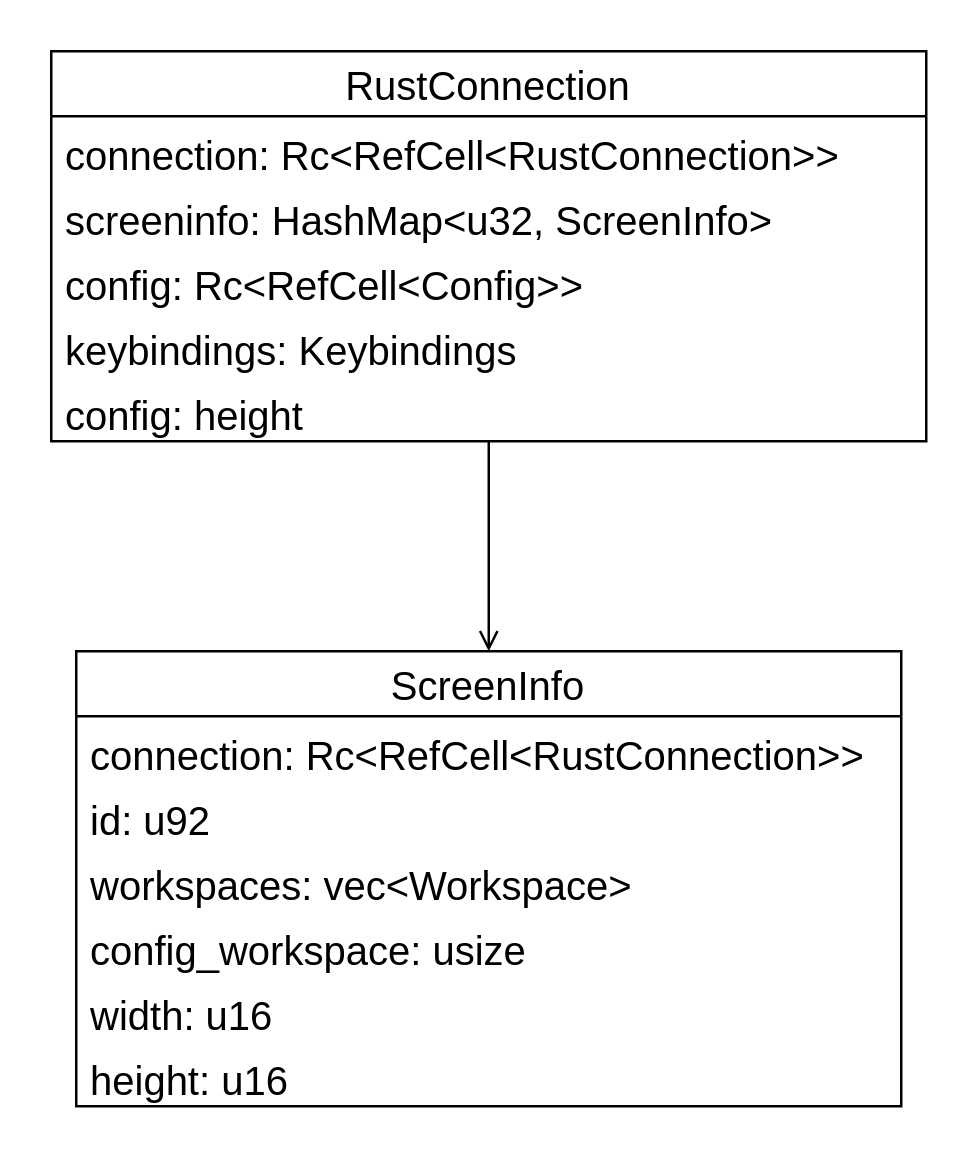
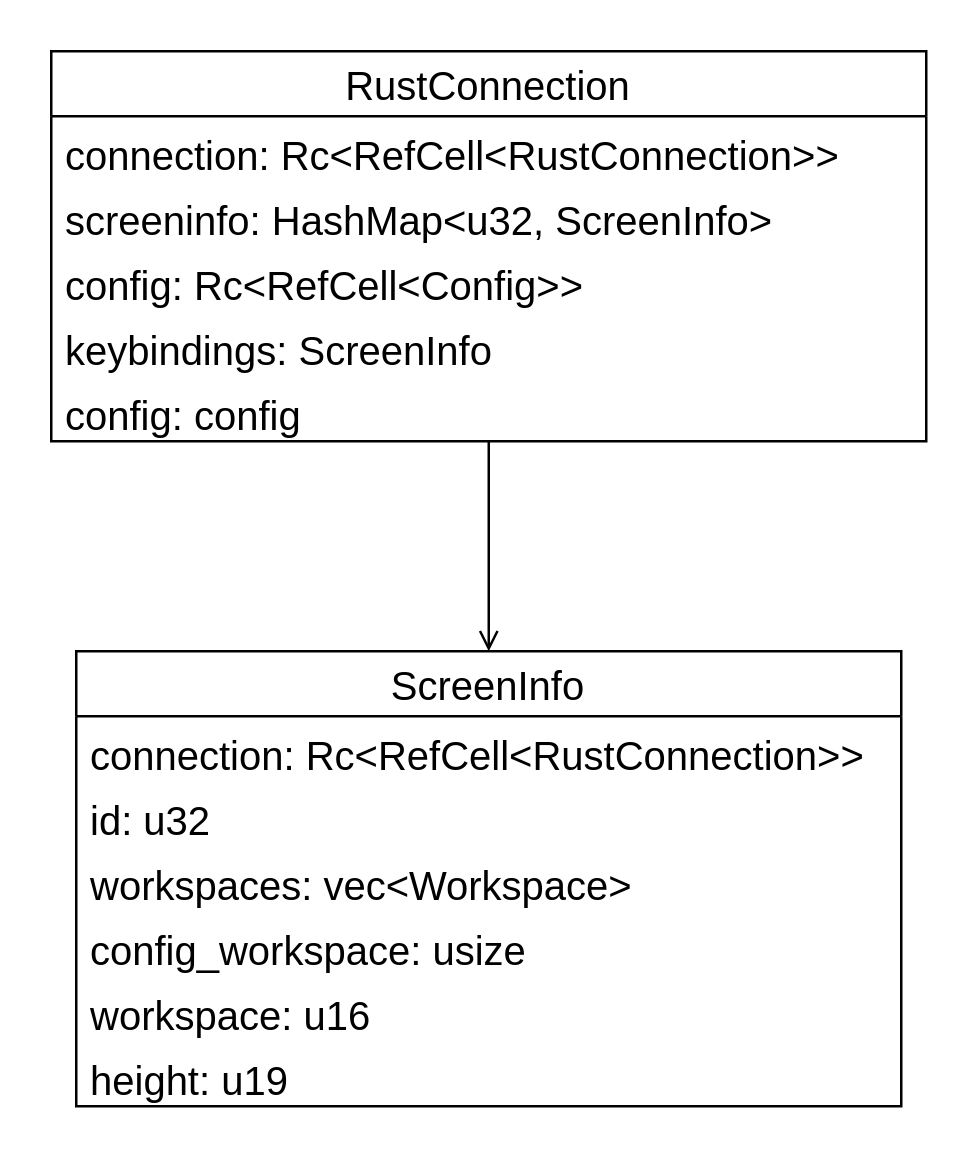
(303, 352) -> (302, 352)
(201, 417) -> (201, 417)
(153, 822) -> (153, 822)
(186, 1017) -> (236, 1017)
(198, 1082) -> (198, 1082)
